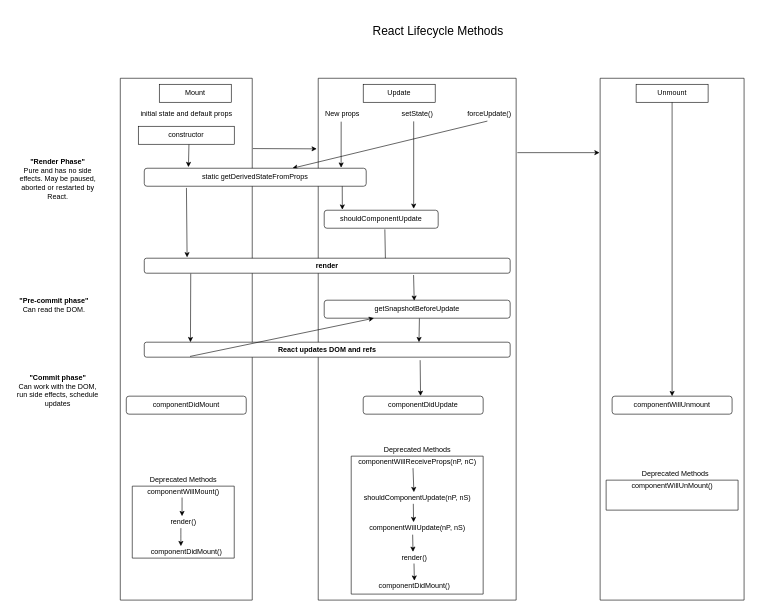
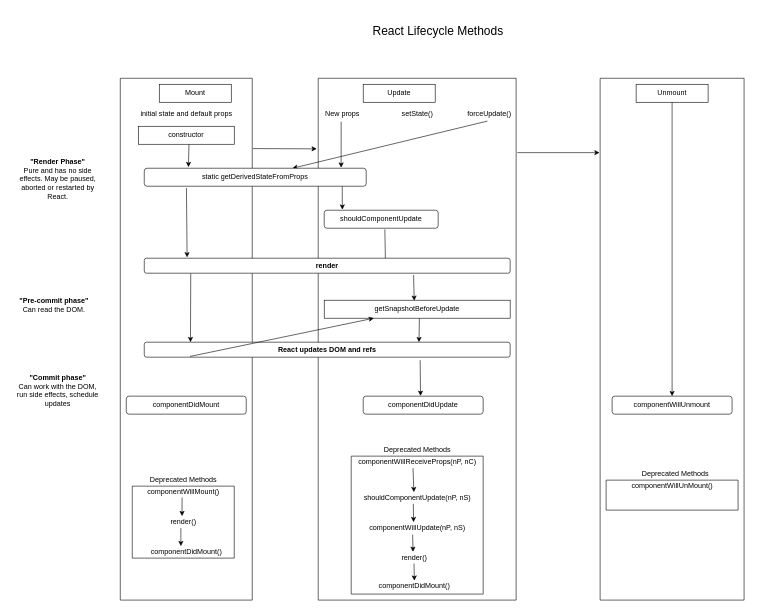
(414, 203) -> none
(417, 309) -> (417, 309)
